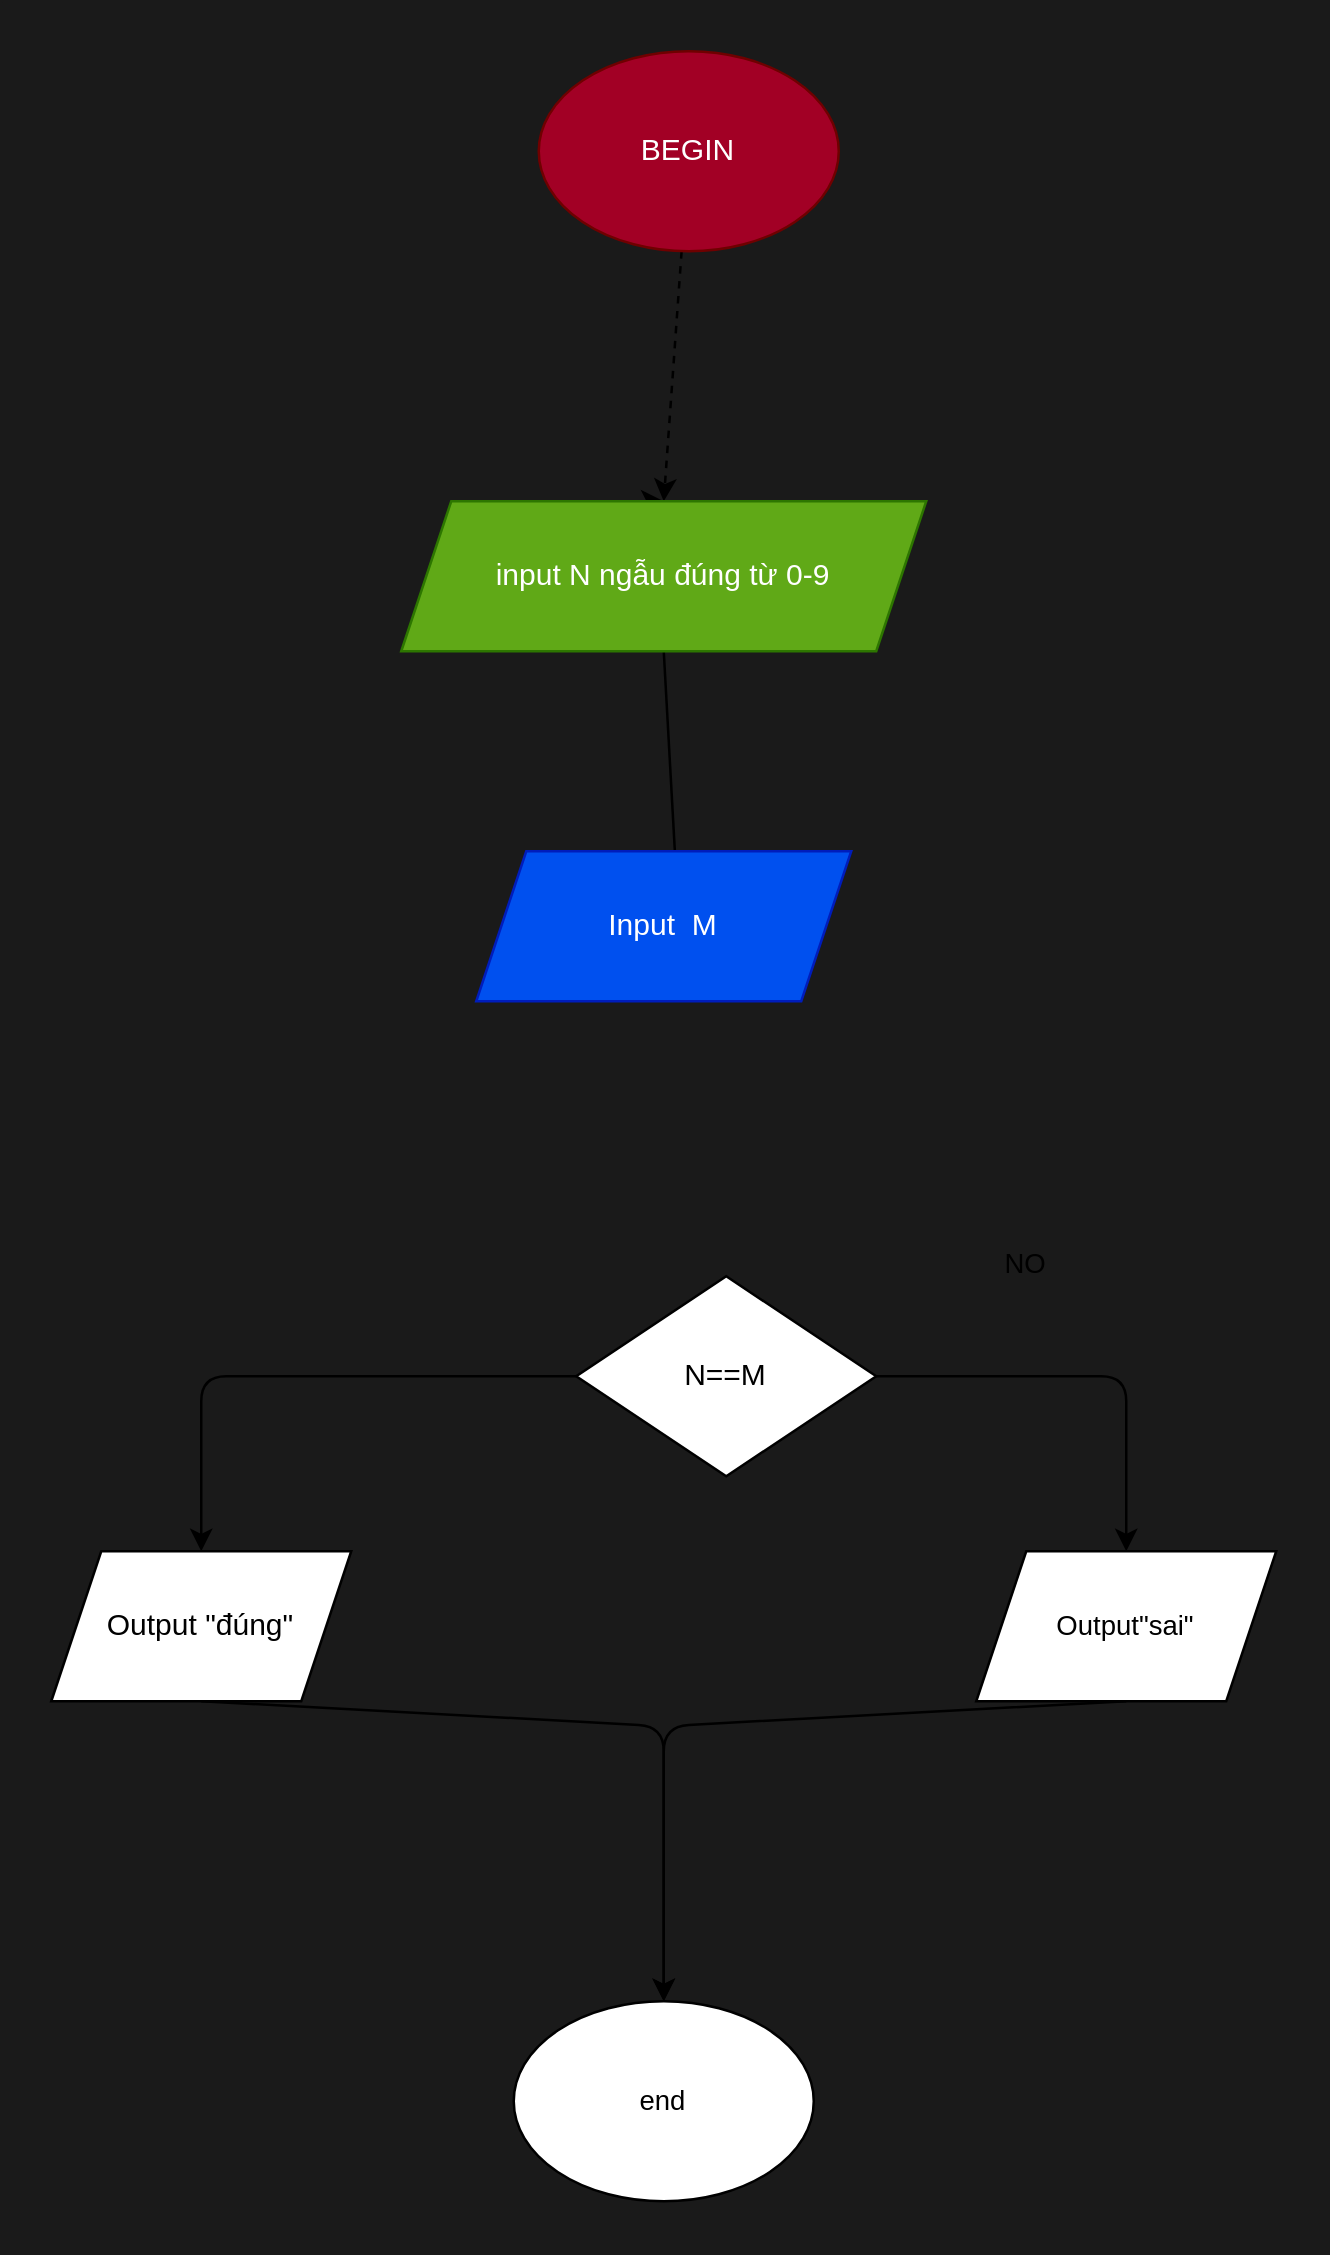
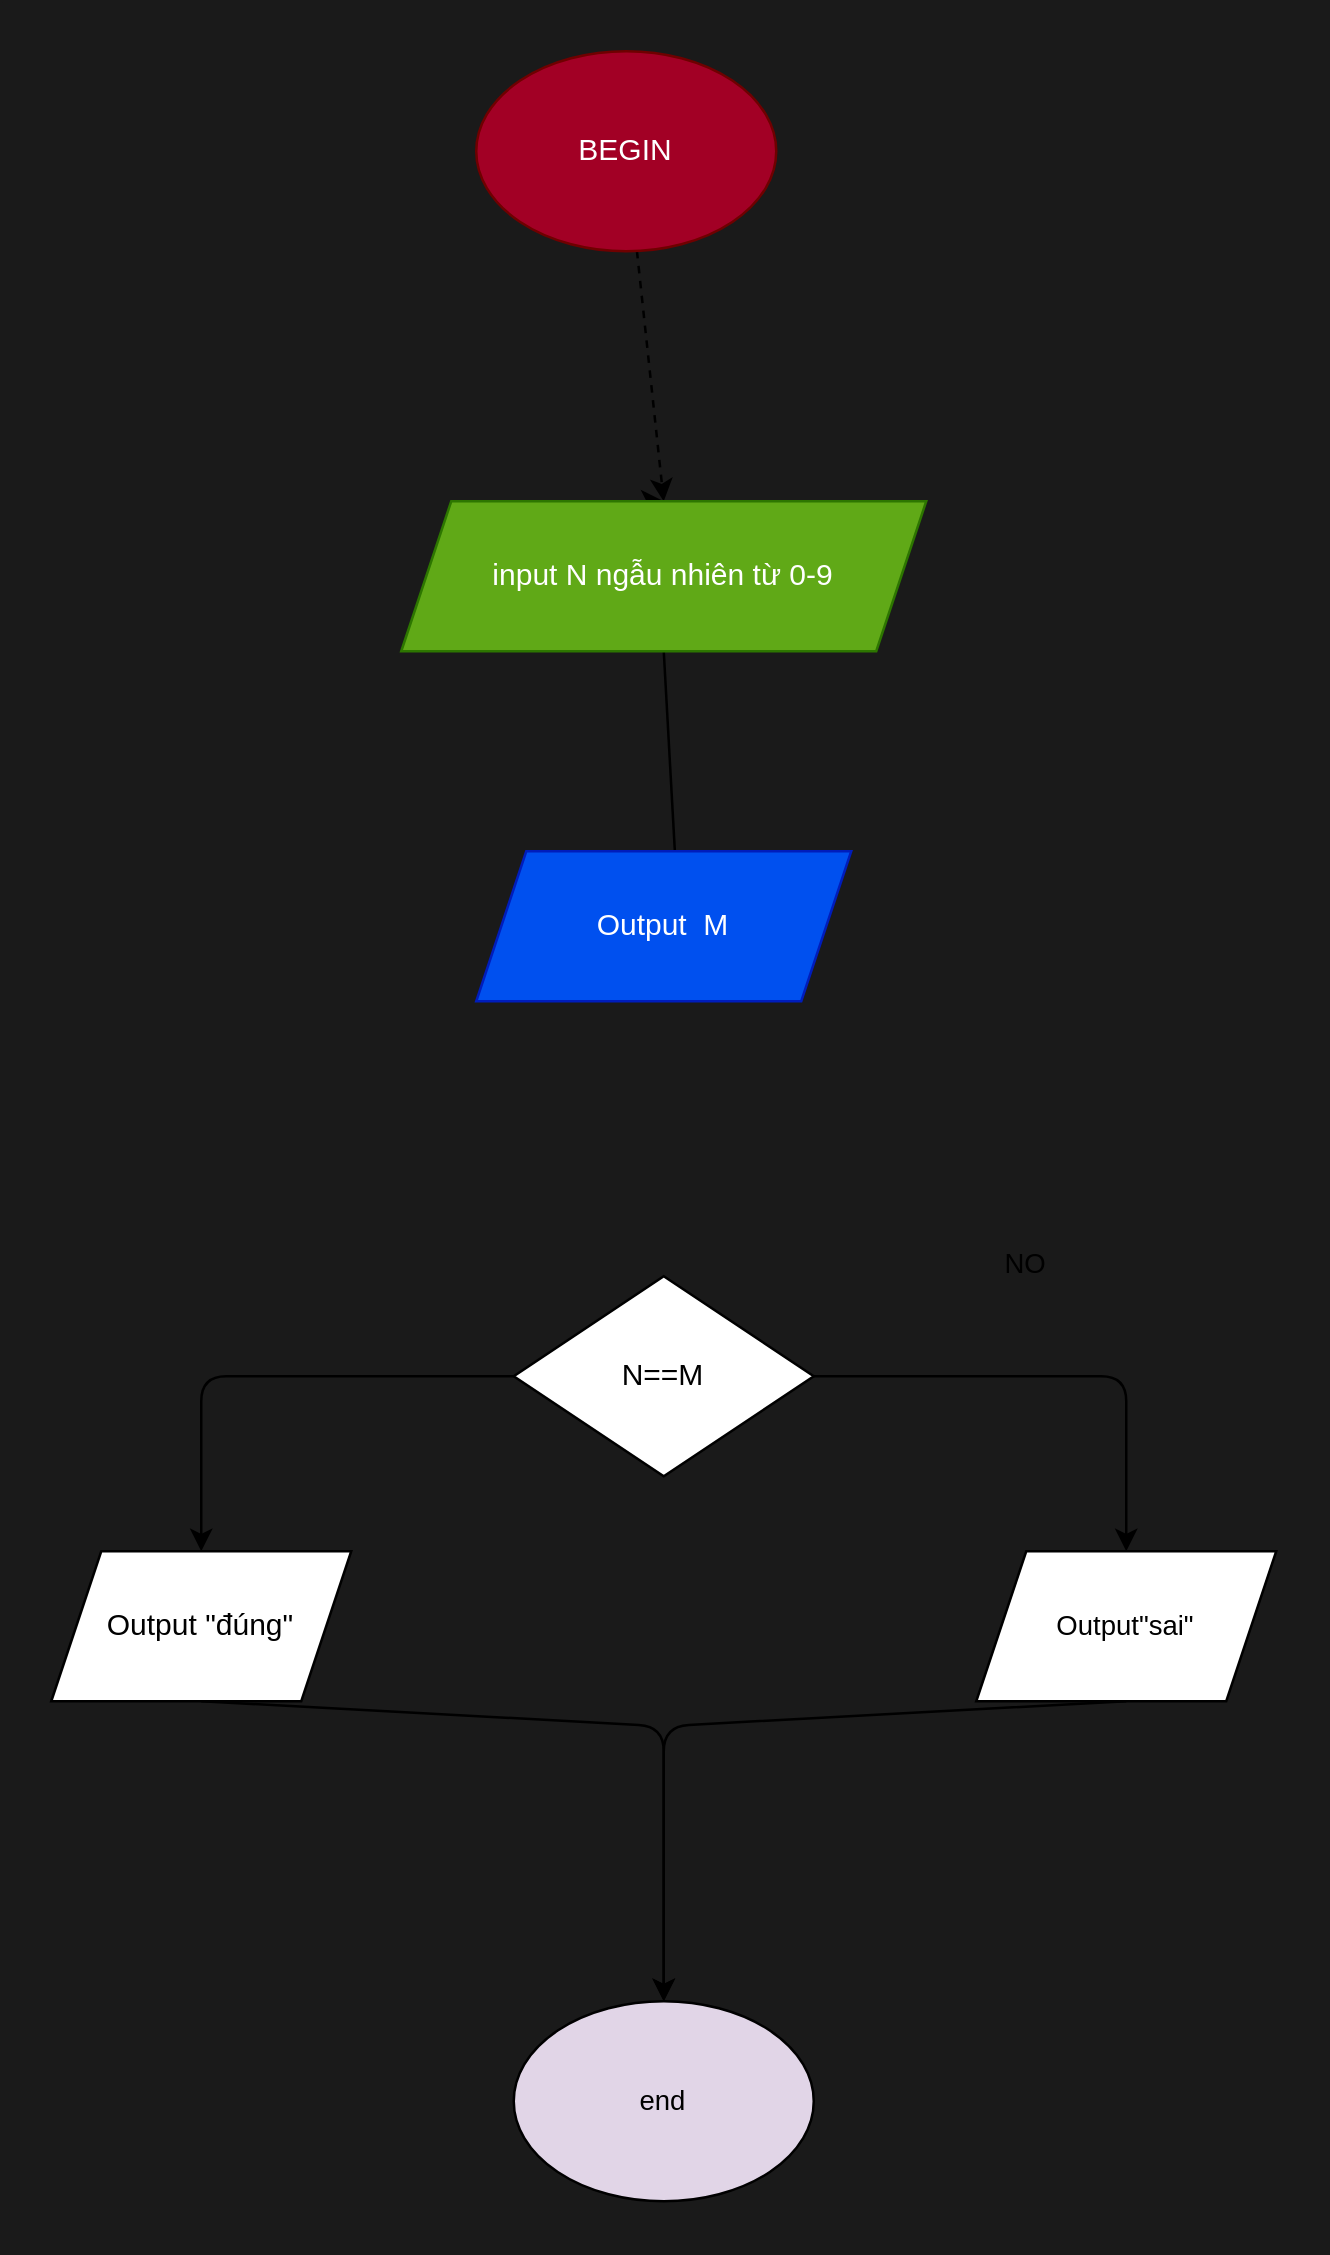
(689, 151) -> (626, 151)
(664, 576) -> (664, 576)
(664, 926) -> (664, 926)
(726, 1376) -> (664, 1376)
(664, 2101) -> (664, 2101)
